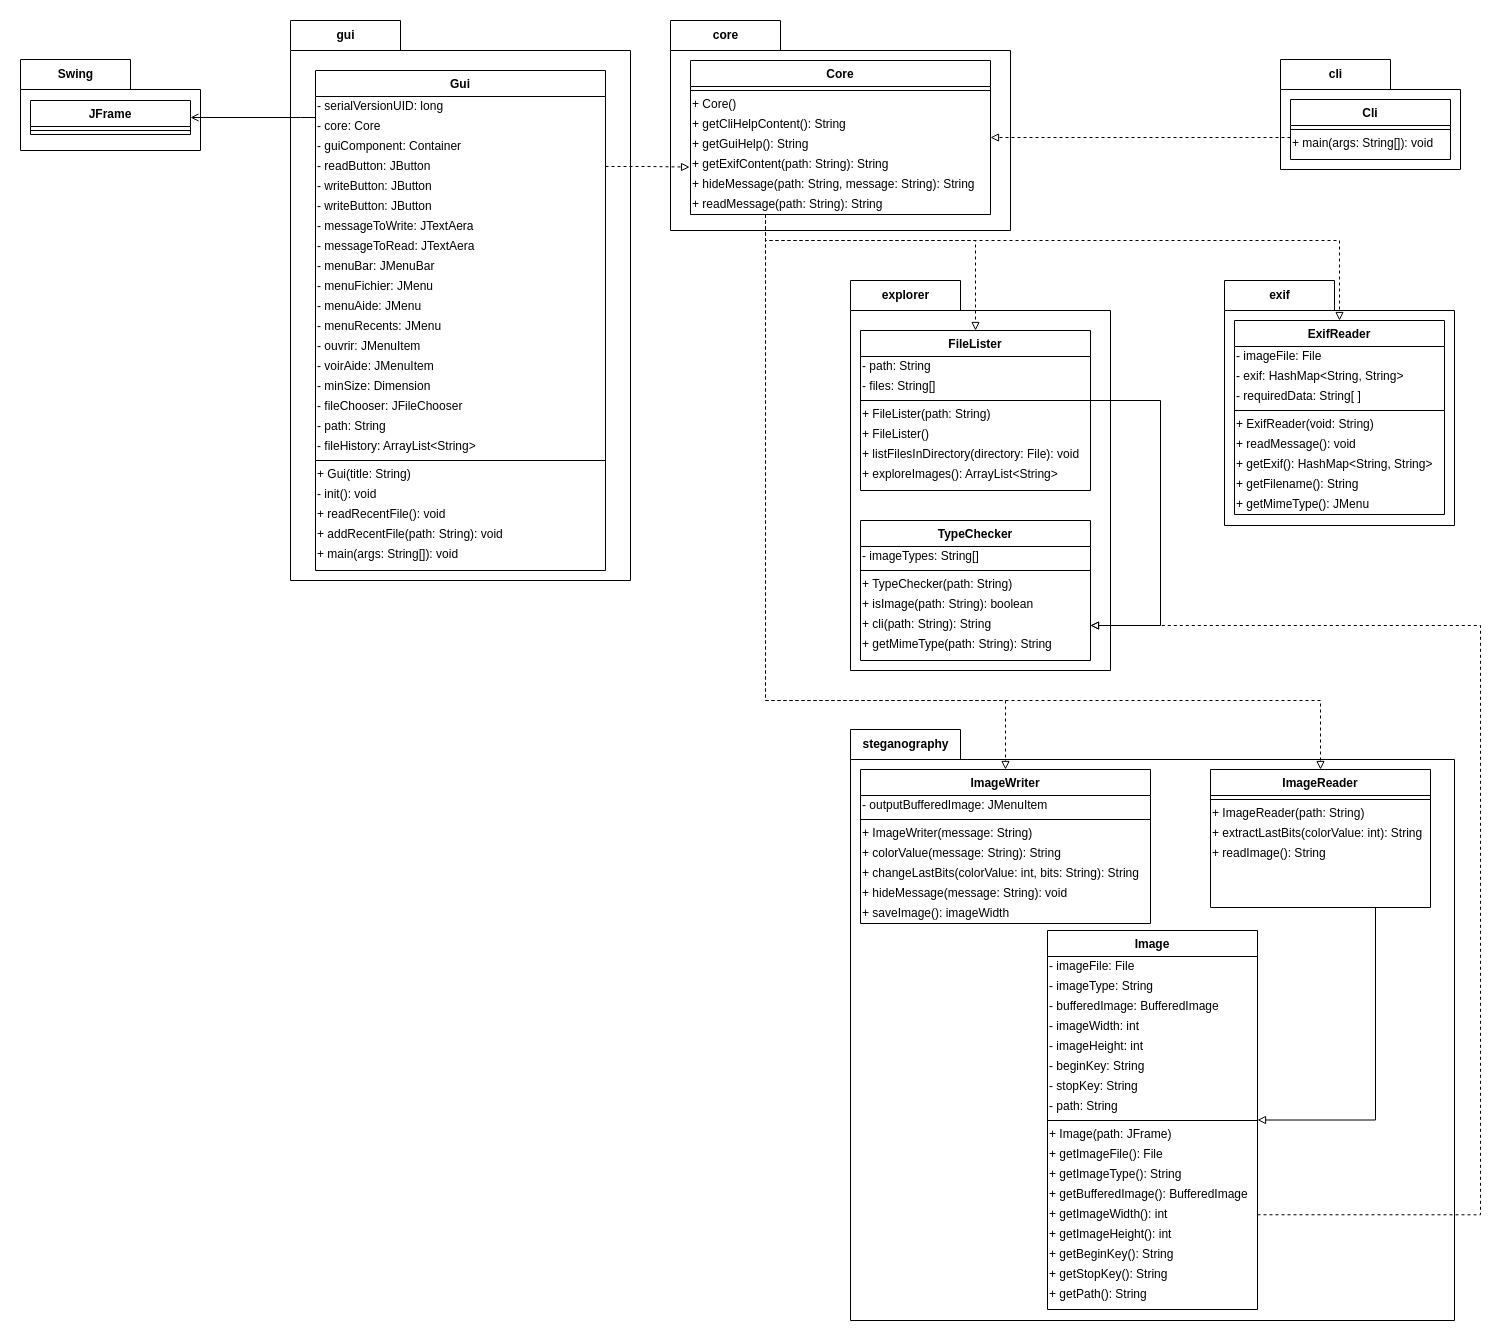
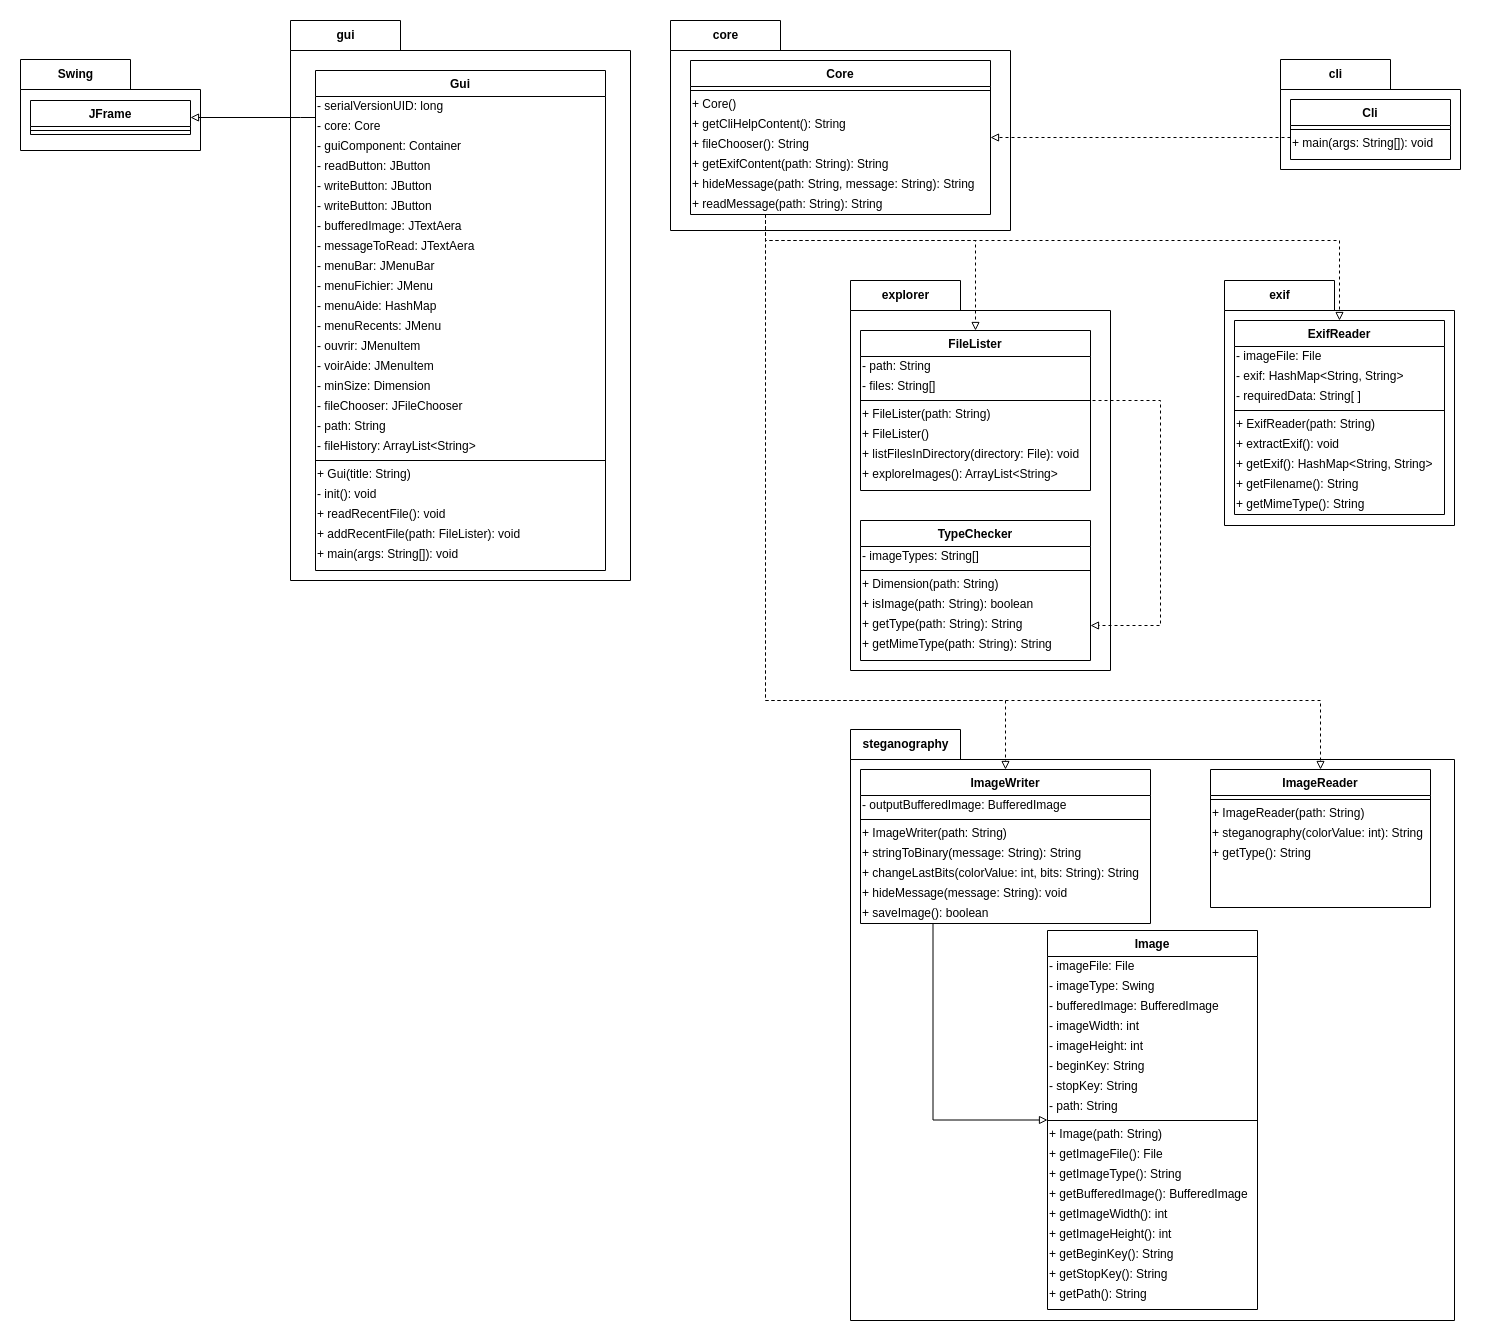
(197, 118) -> (200, 118)
(757, 145) -> (760, 145)
(644, 167) -> none
(402, 227) -> (400, 227)
(368, 307) -> (375, 307)
(1315, 425) -> (1316, 425)
(1301, 445) -> (1299, 445)
(1161, 477) -> (1161, 477)
(1304, 505) -> (1306, 505)
(421, 535) -> (431, 535)
(947, 585) -> (937, 585)
(939, 625) -> (956, 625)
(965, 806) -> (979, 806)
(956, 834) -> (945, 834)
(1338, 834) -> (1333, 834)
(973, 854) -> (986, 854)
(1277, 854) -> (1270, 854)
(1481, 872) -> none
(939, 914) -> (930, 914)
(1106, 987) -> (1102, 987)
(1376, 1069) -> none
none -> (933, 1075)
(1115, 1135) -> (1114, 1135)
